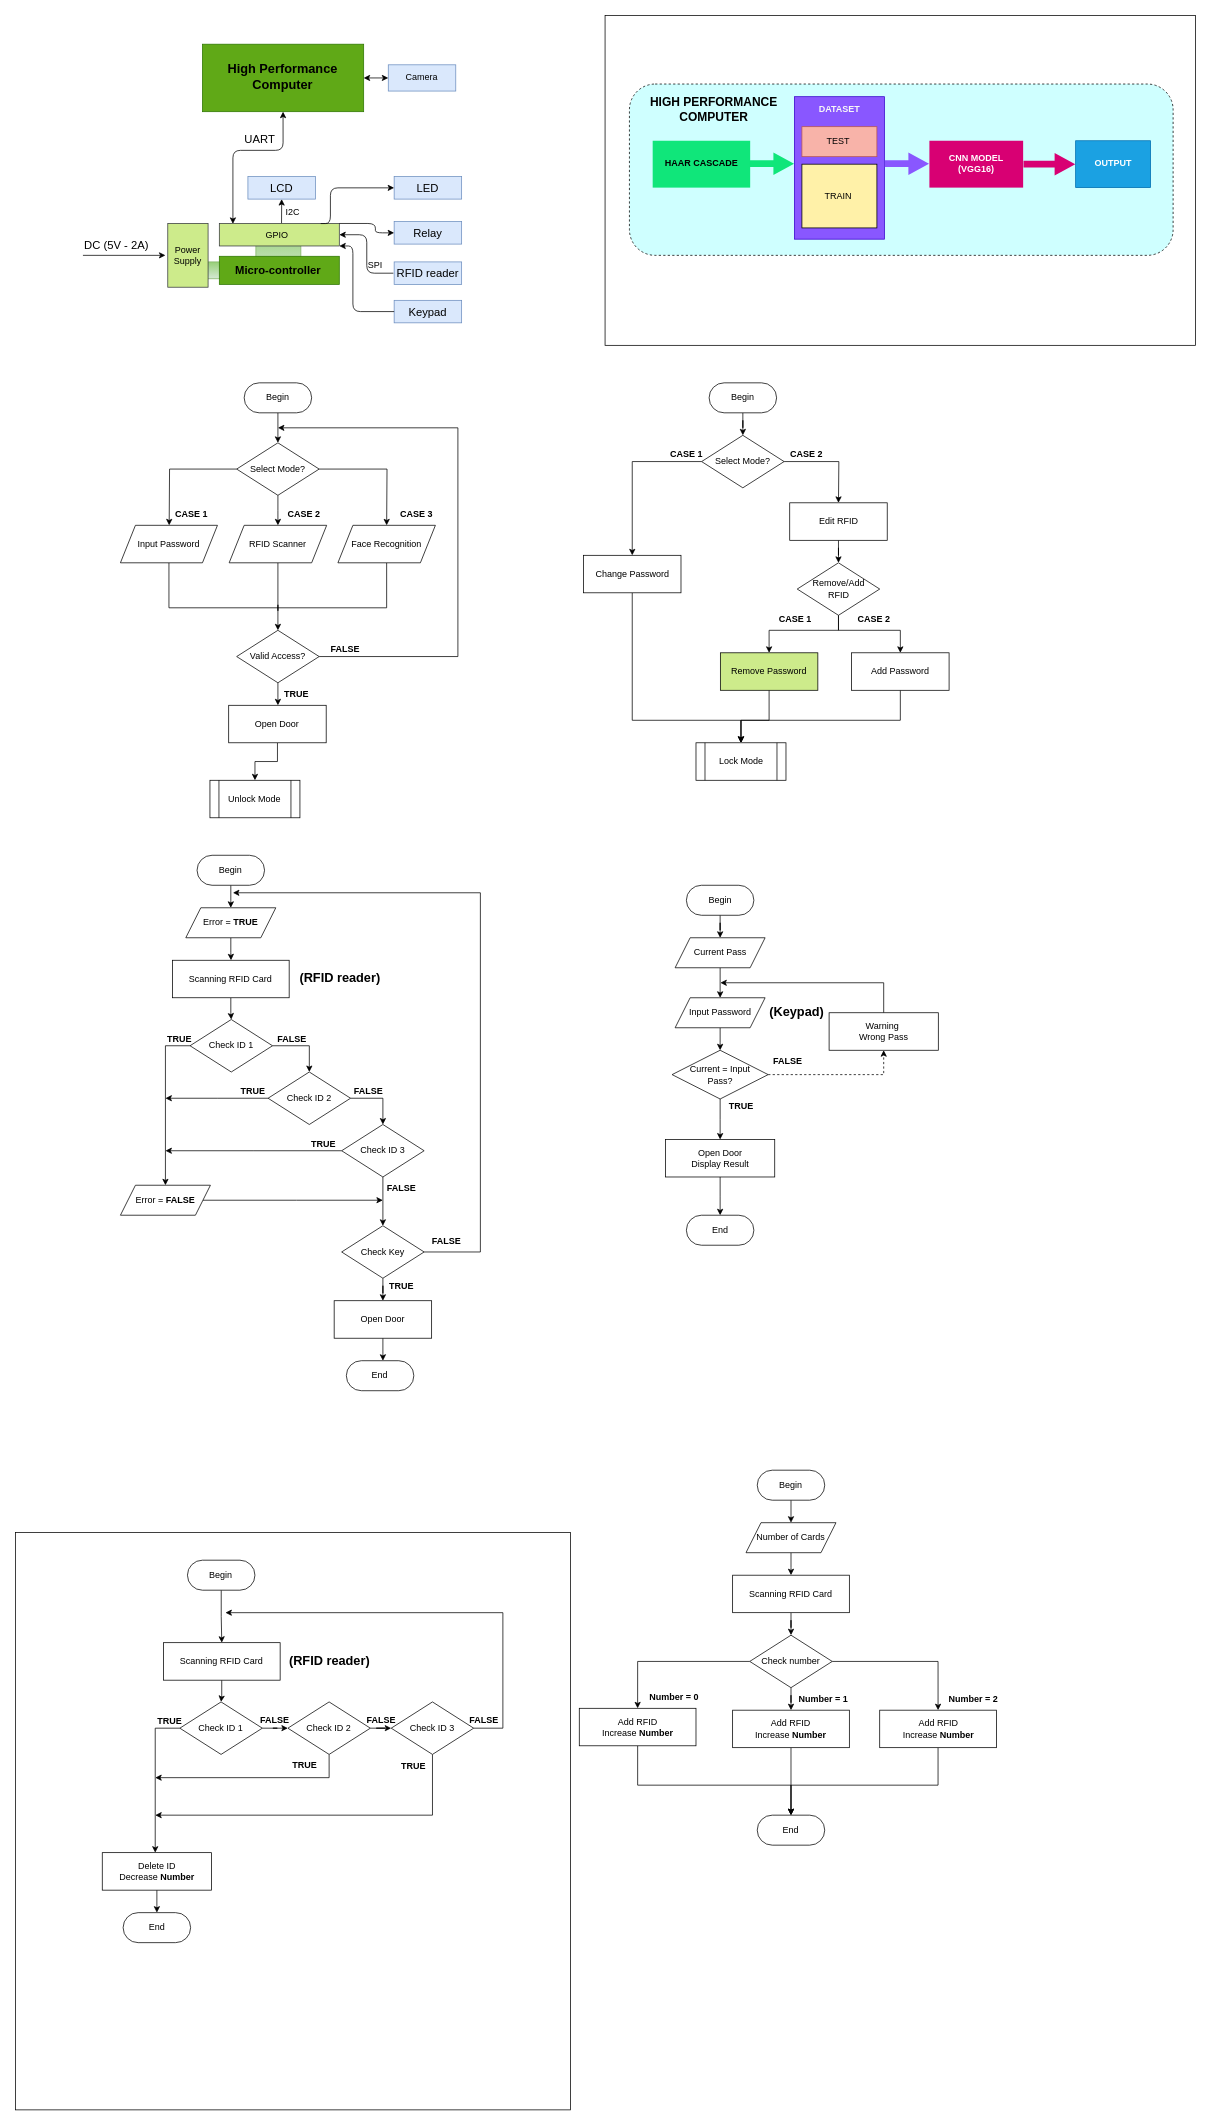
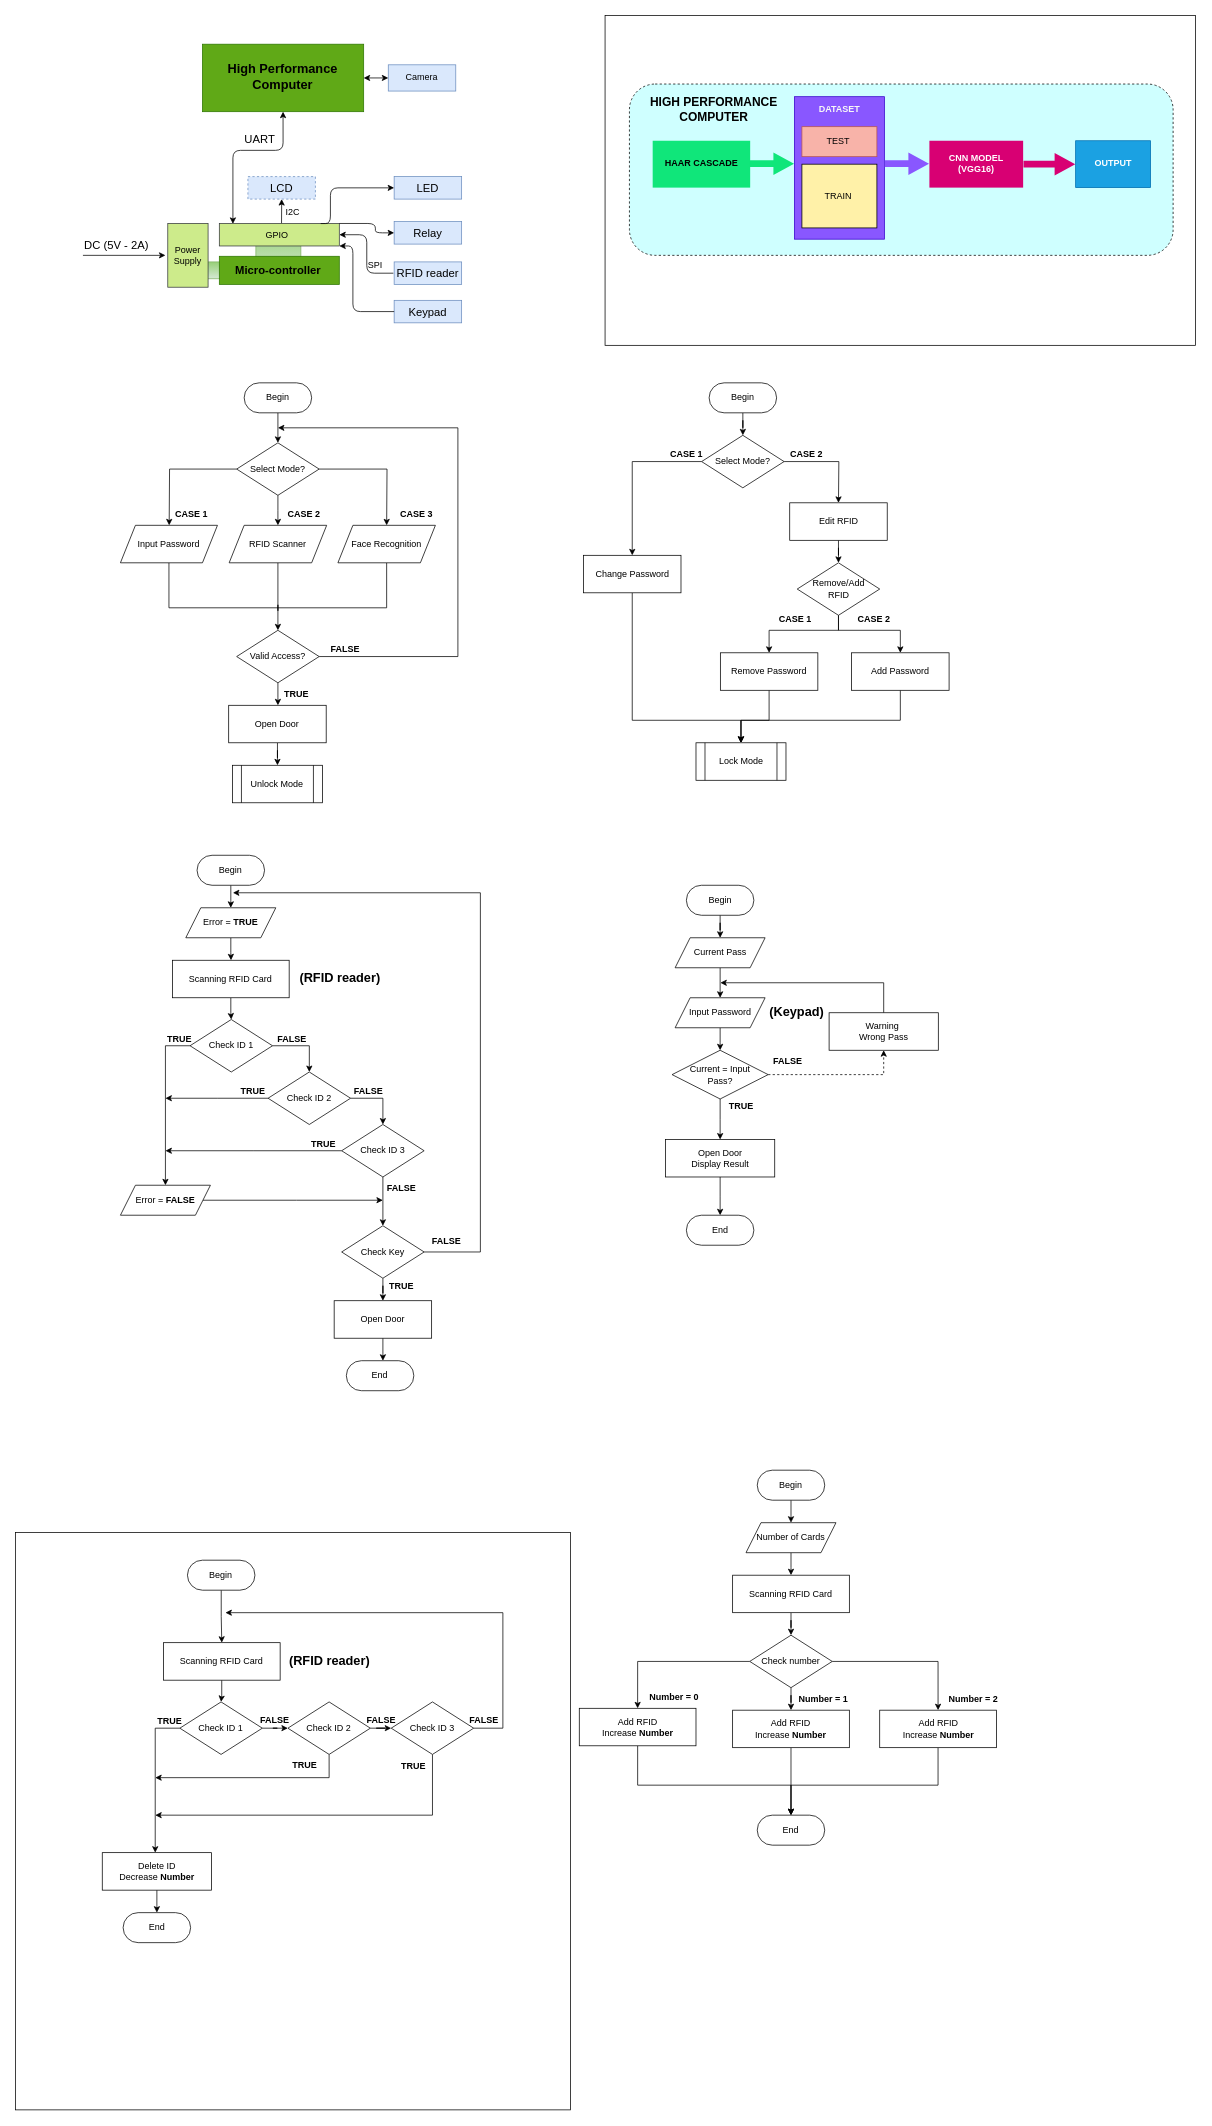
(282, 188) -> (282, 188)
(769, 672) -> (769, 672)
(255, 799) -> (277, 784)
